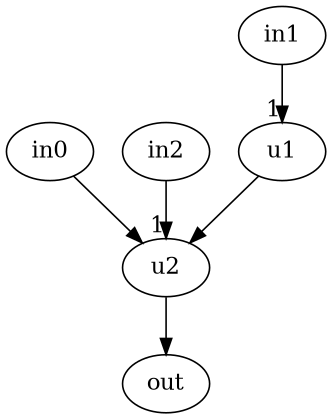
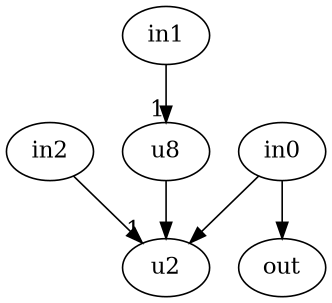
(282, 152) -> (166, 152)
(166, 318) -> (282, 202)
